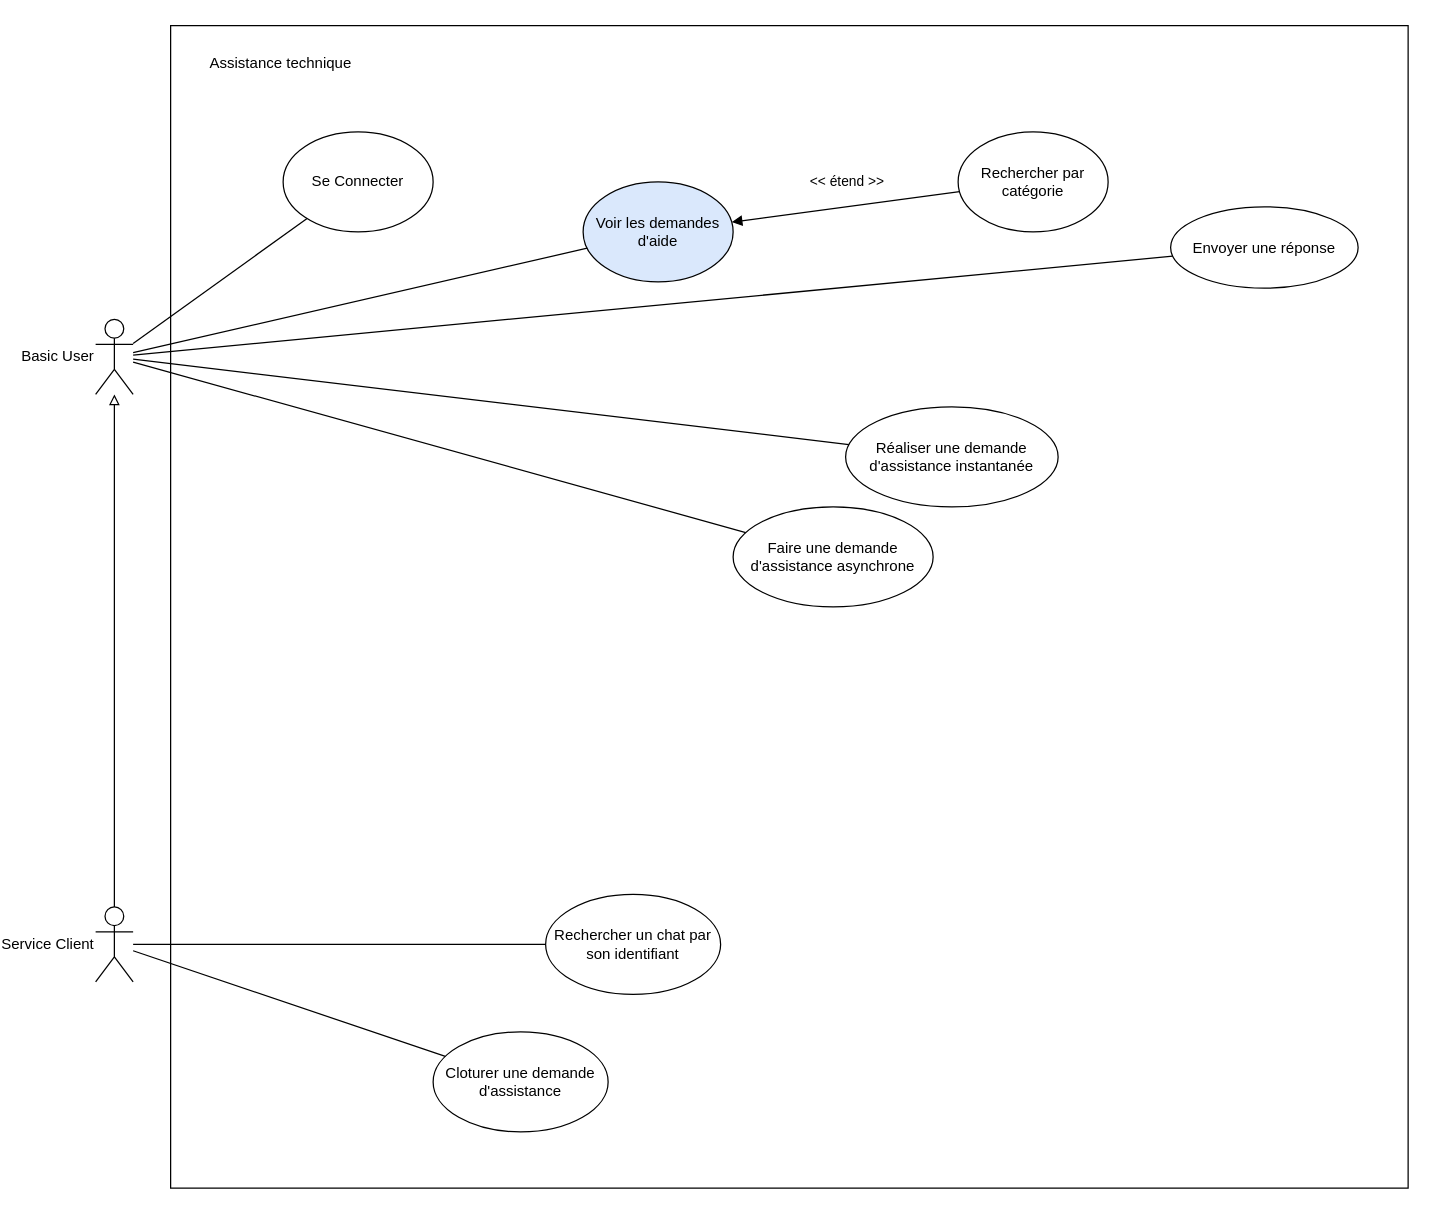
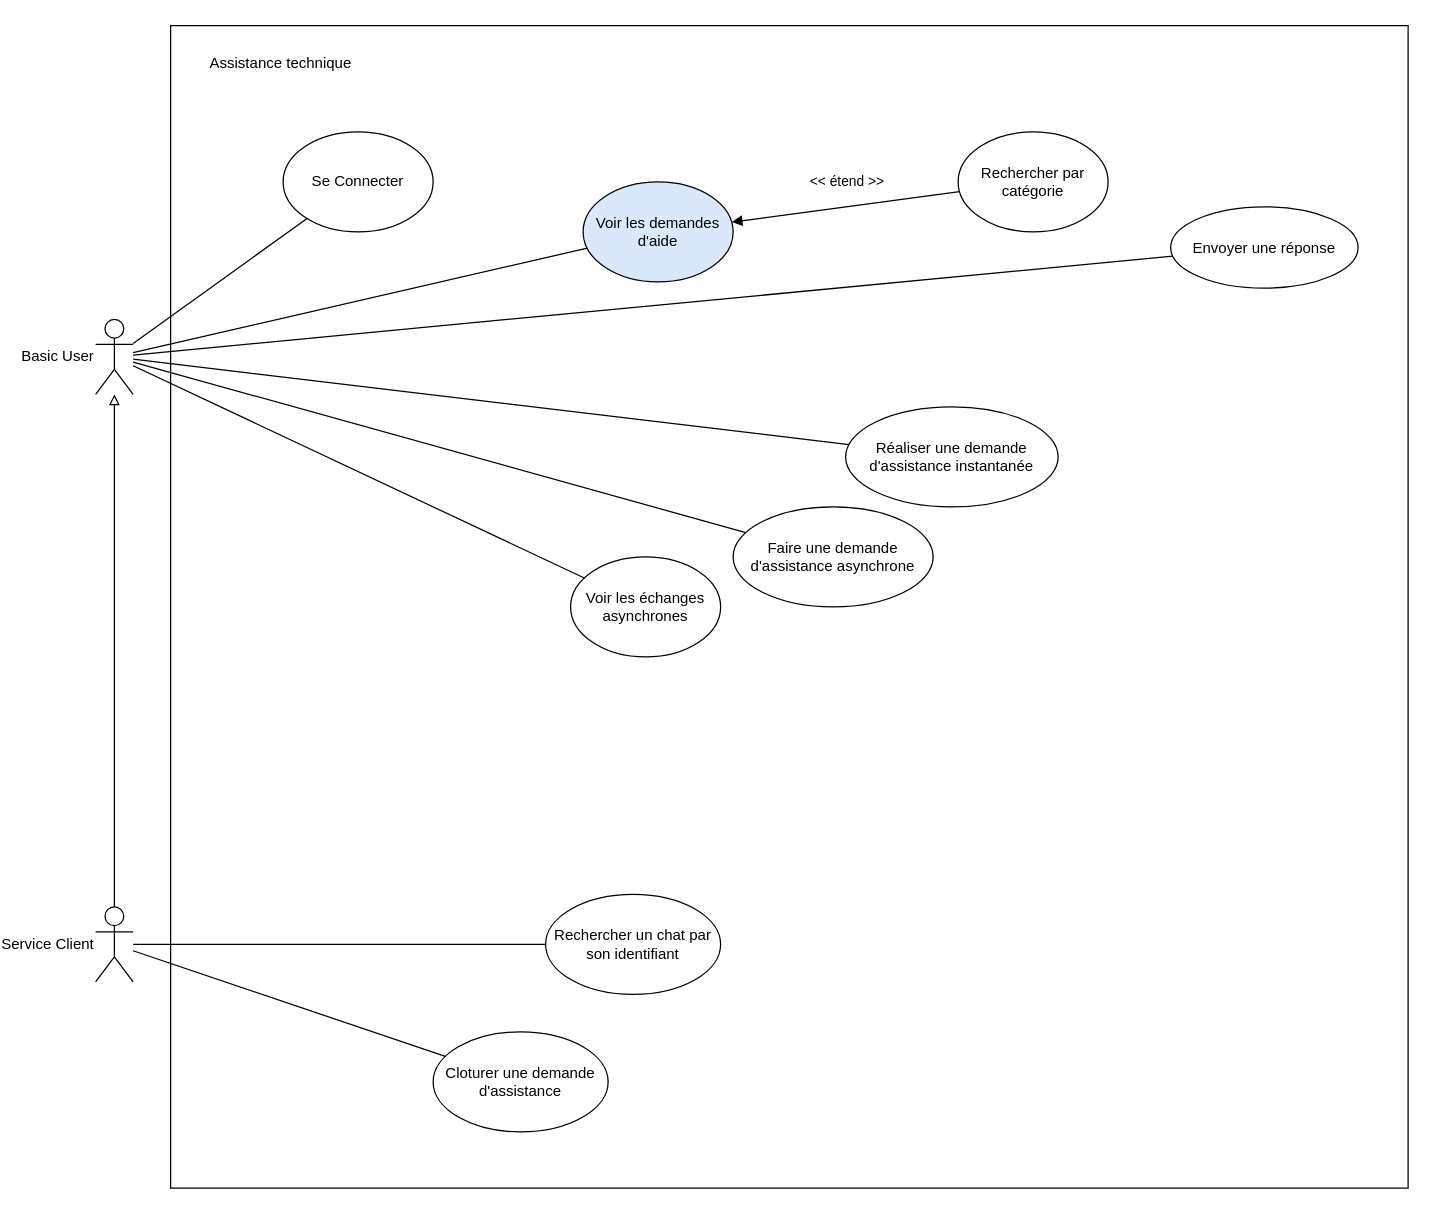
none -> (359, 472)
none -> (646, 607)
